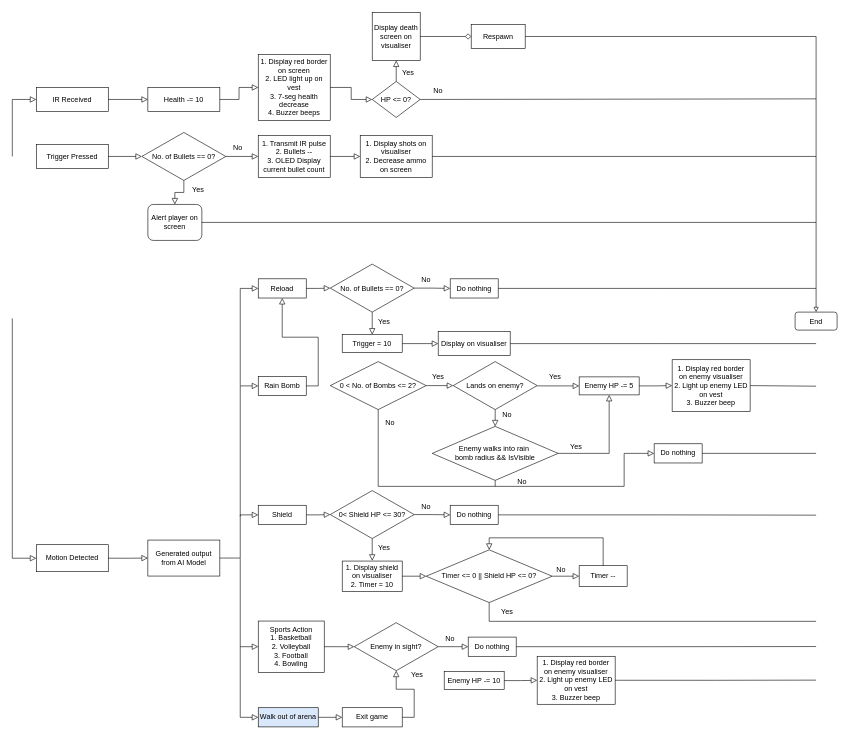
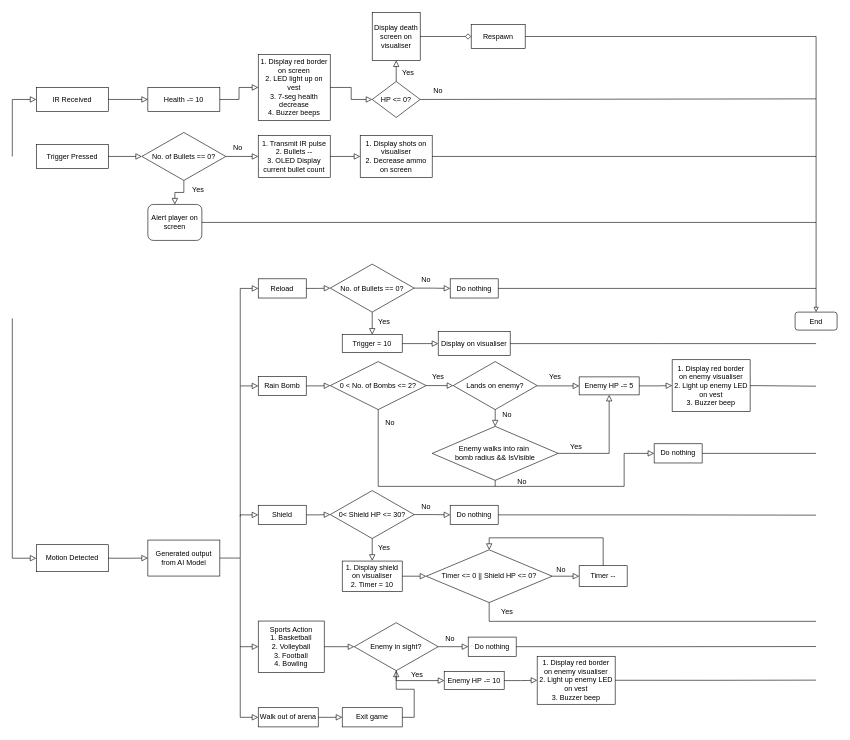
(309, 337) -> (319, 386)
none -> (413, 681)
(288, 717) -> (288, 717)
